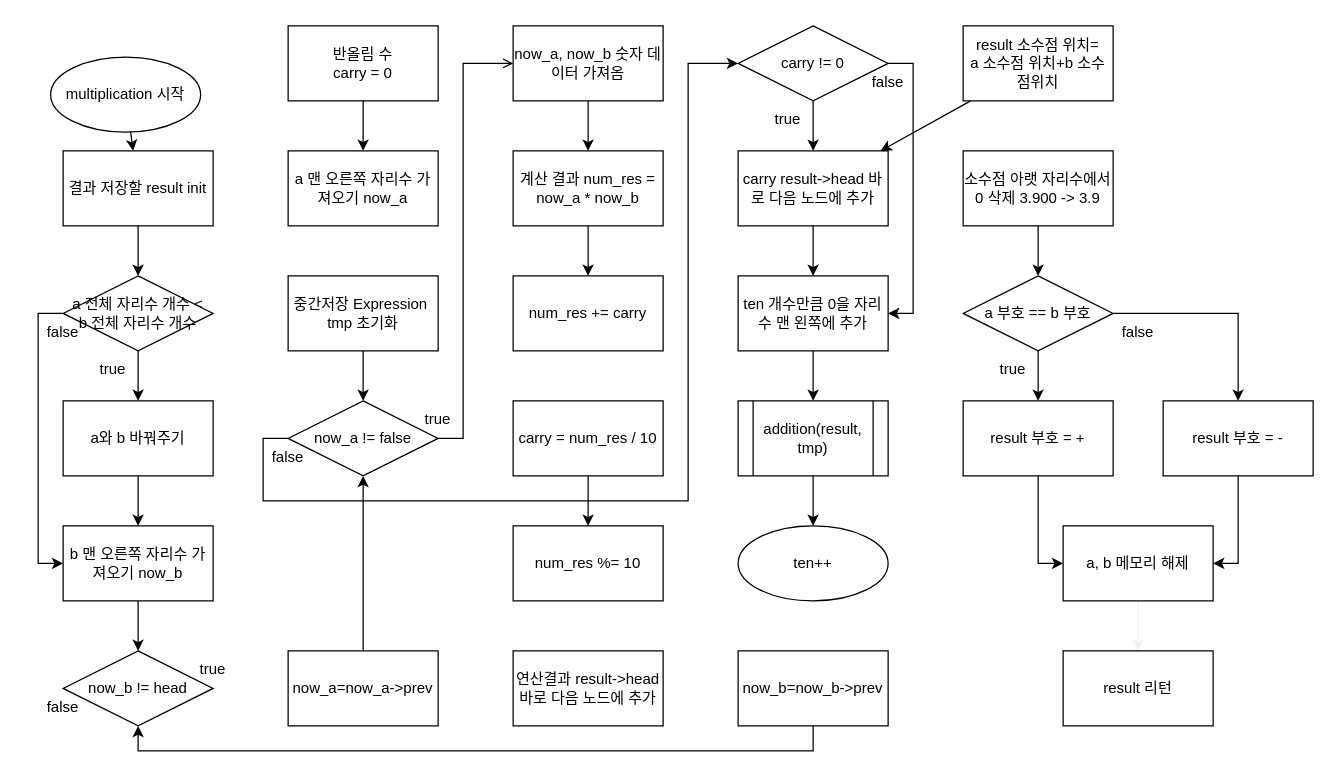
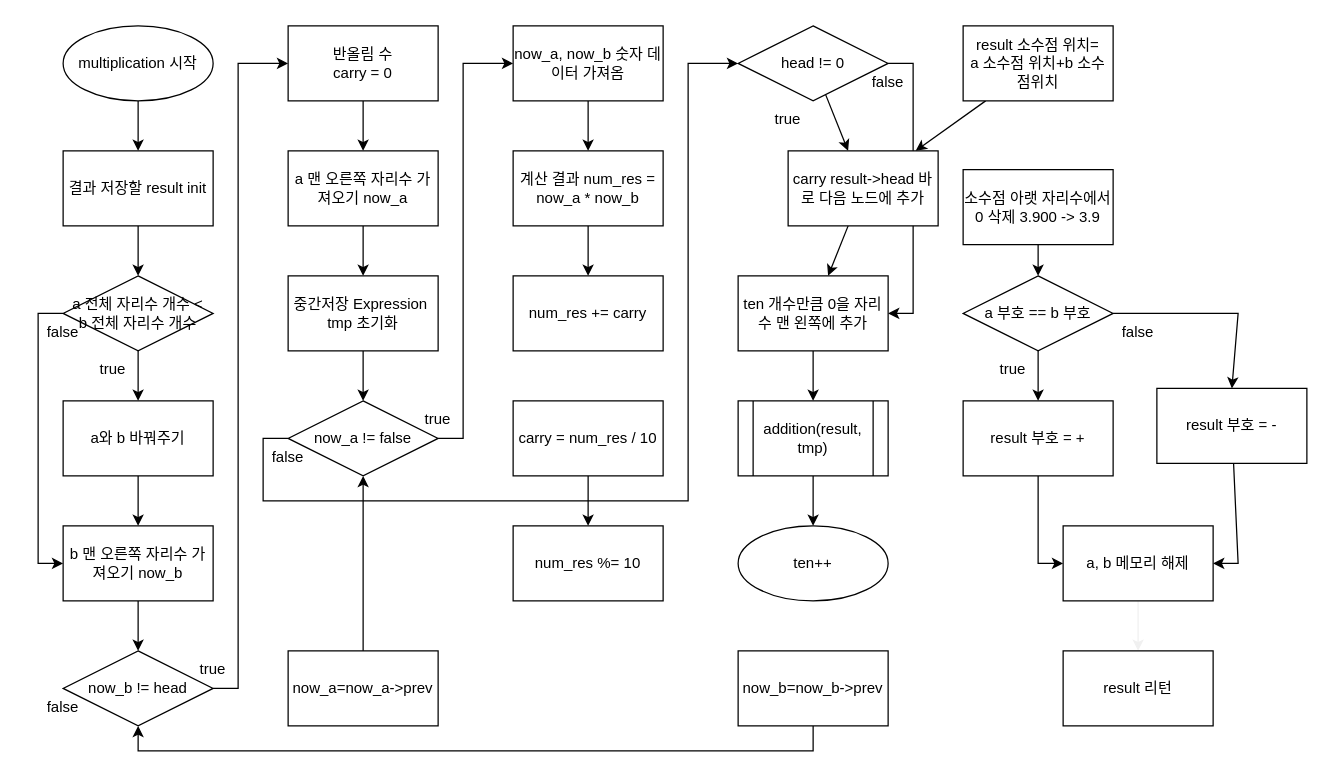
(505, 63) -> (503, 63)
(813, 63) -> (813, 63)
(126, 94) -> (138, 63)
(813, 188) -> (863, 188)
(1038, 188) -> (1038, 207)
none -> (363, 247)
none -> (238, 367)
(1238, 438) -> (1232, 426)
(588, 688) -> none
